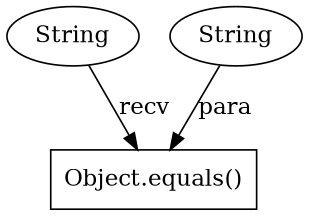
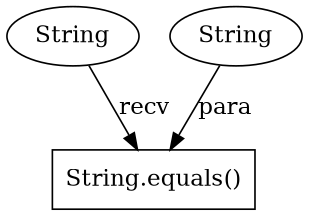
(154, 180) -> (154, 180)
